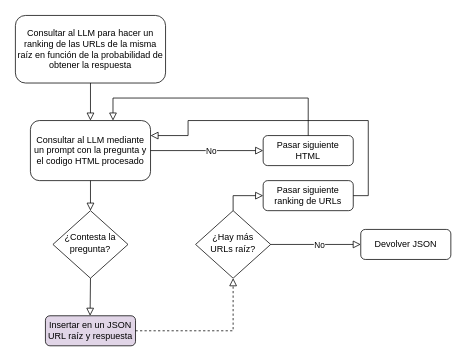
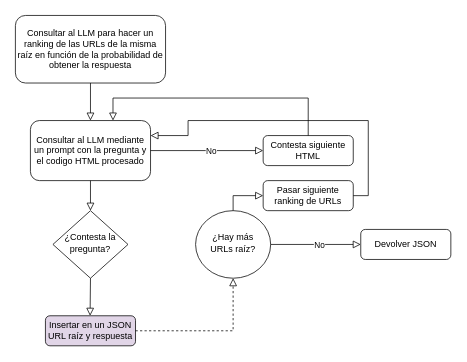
(308, 150) -> (308, 150)
(233, 244) -> (233, 244)
